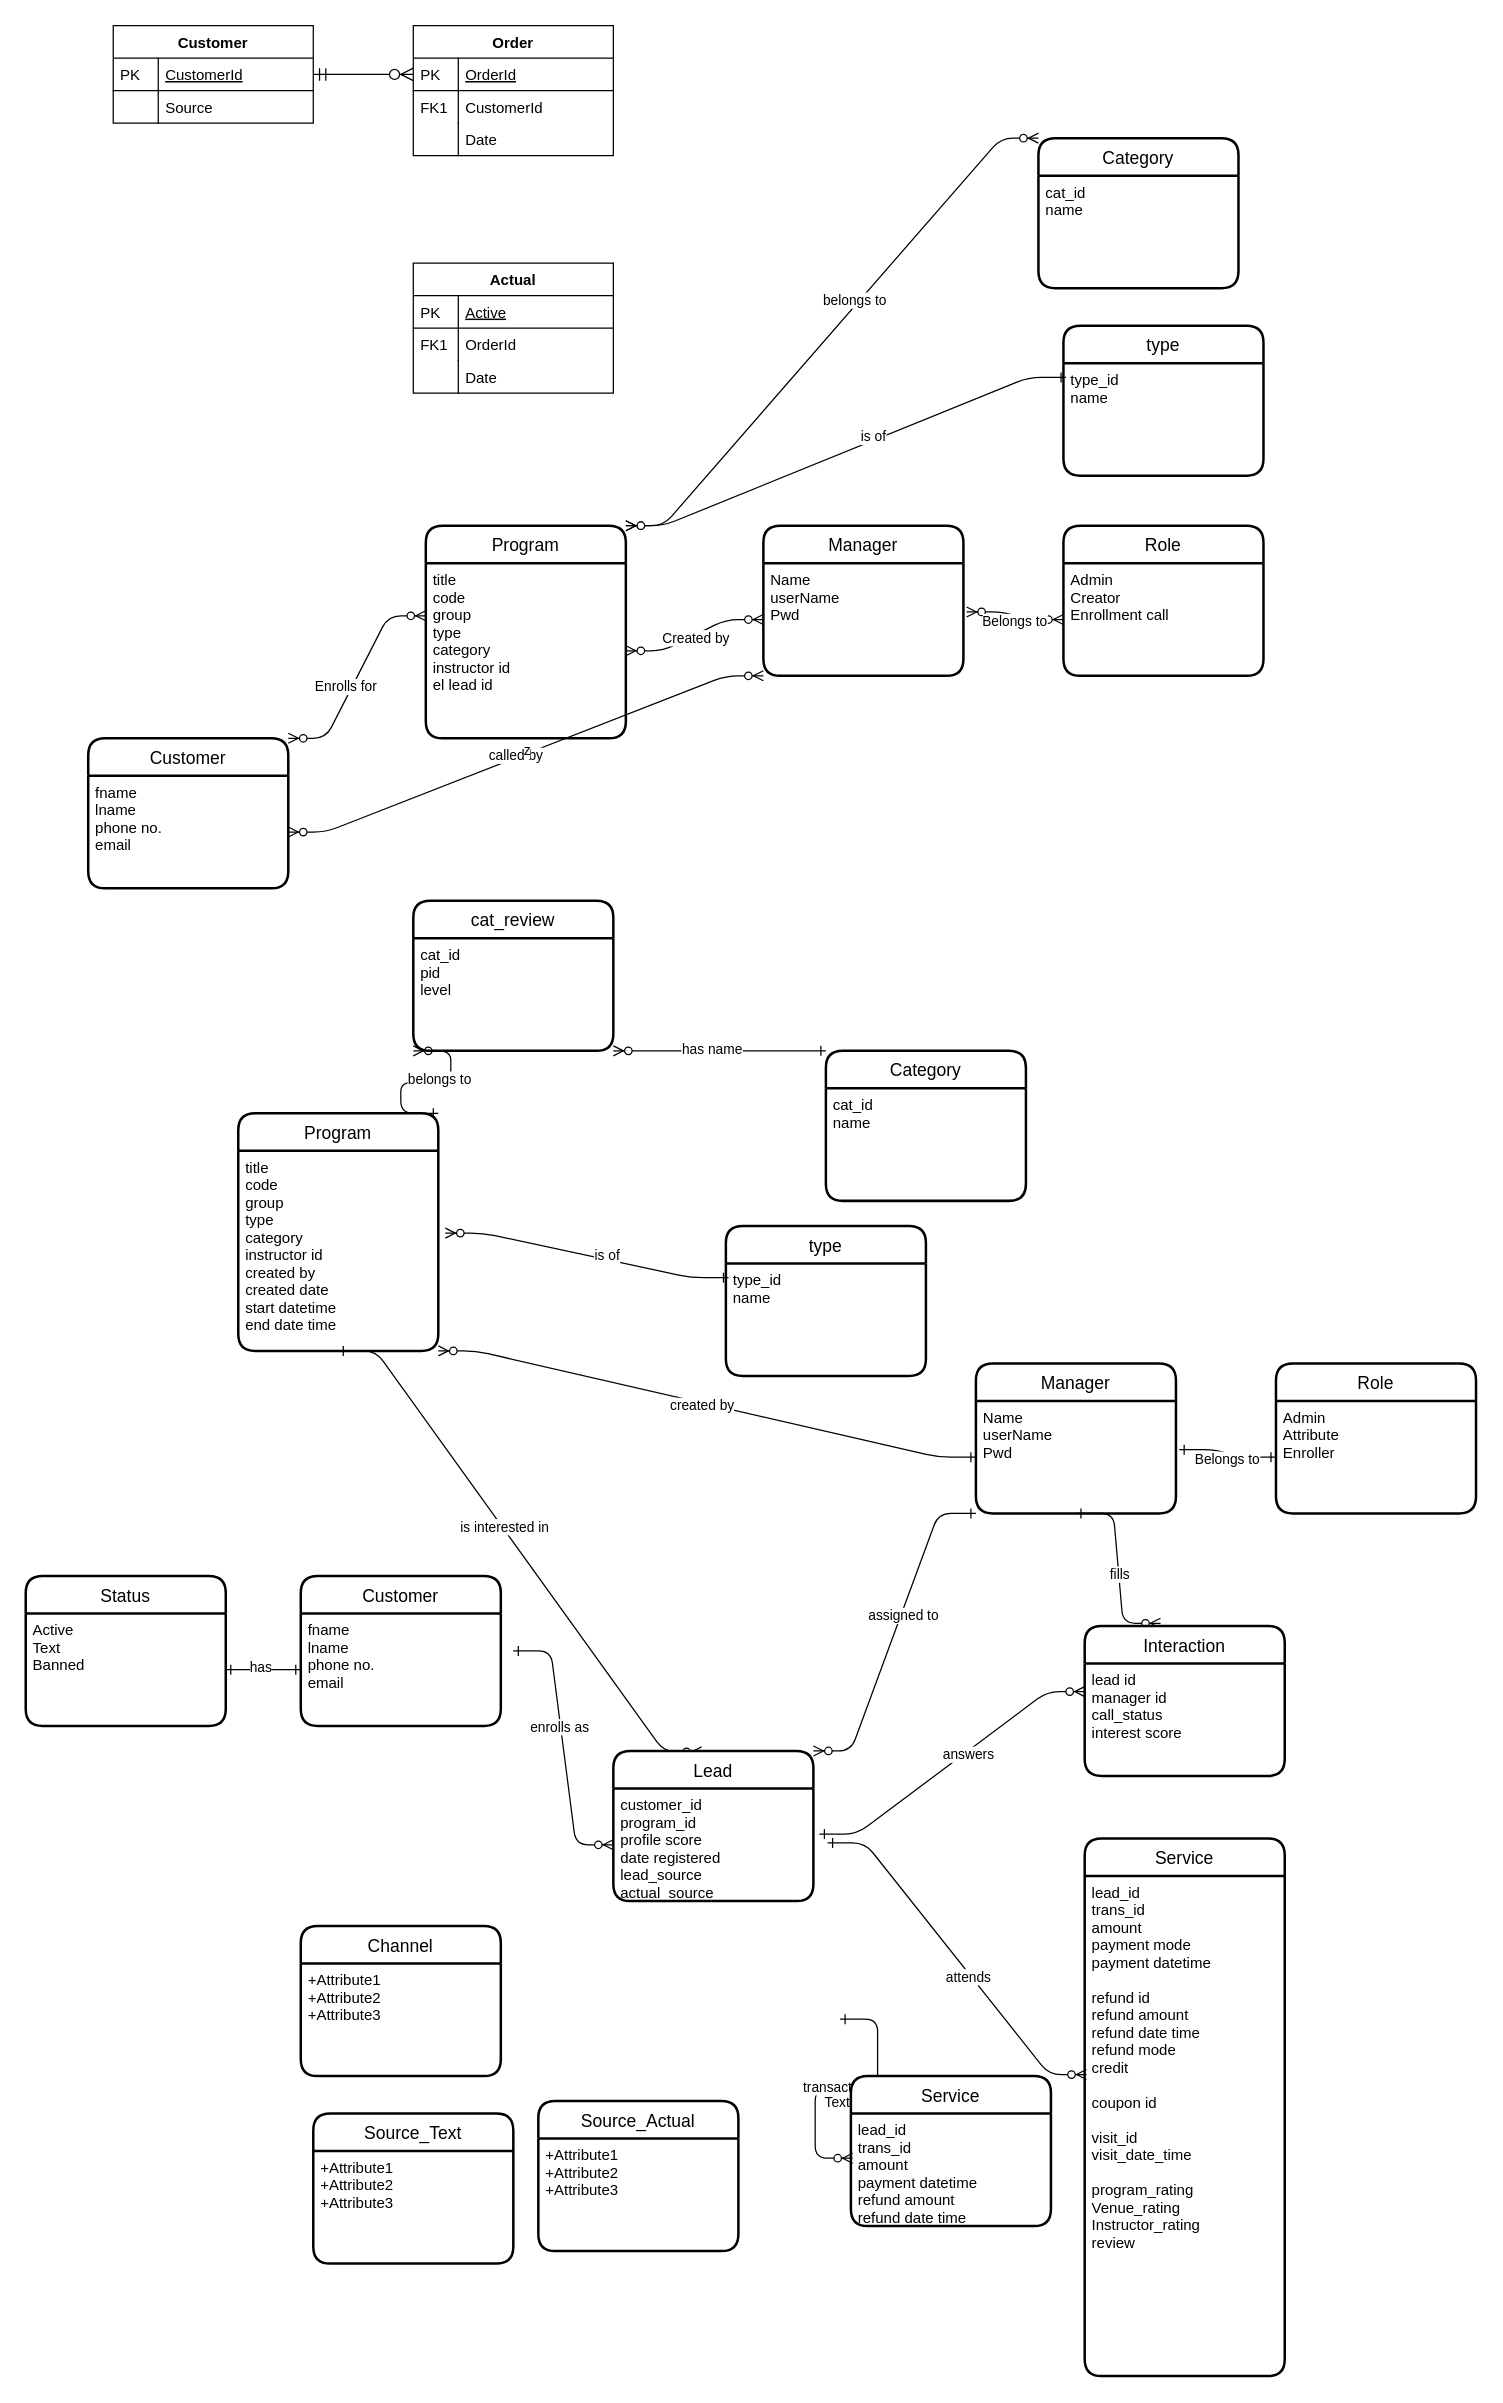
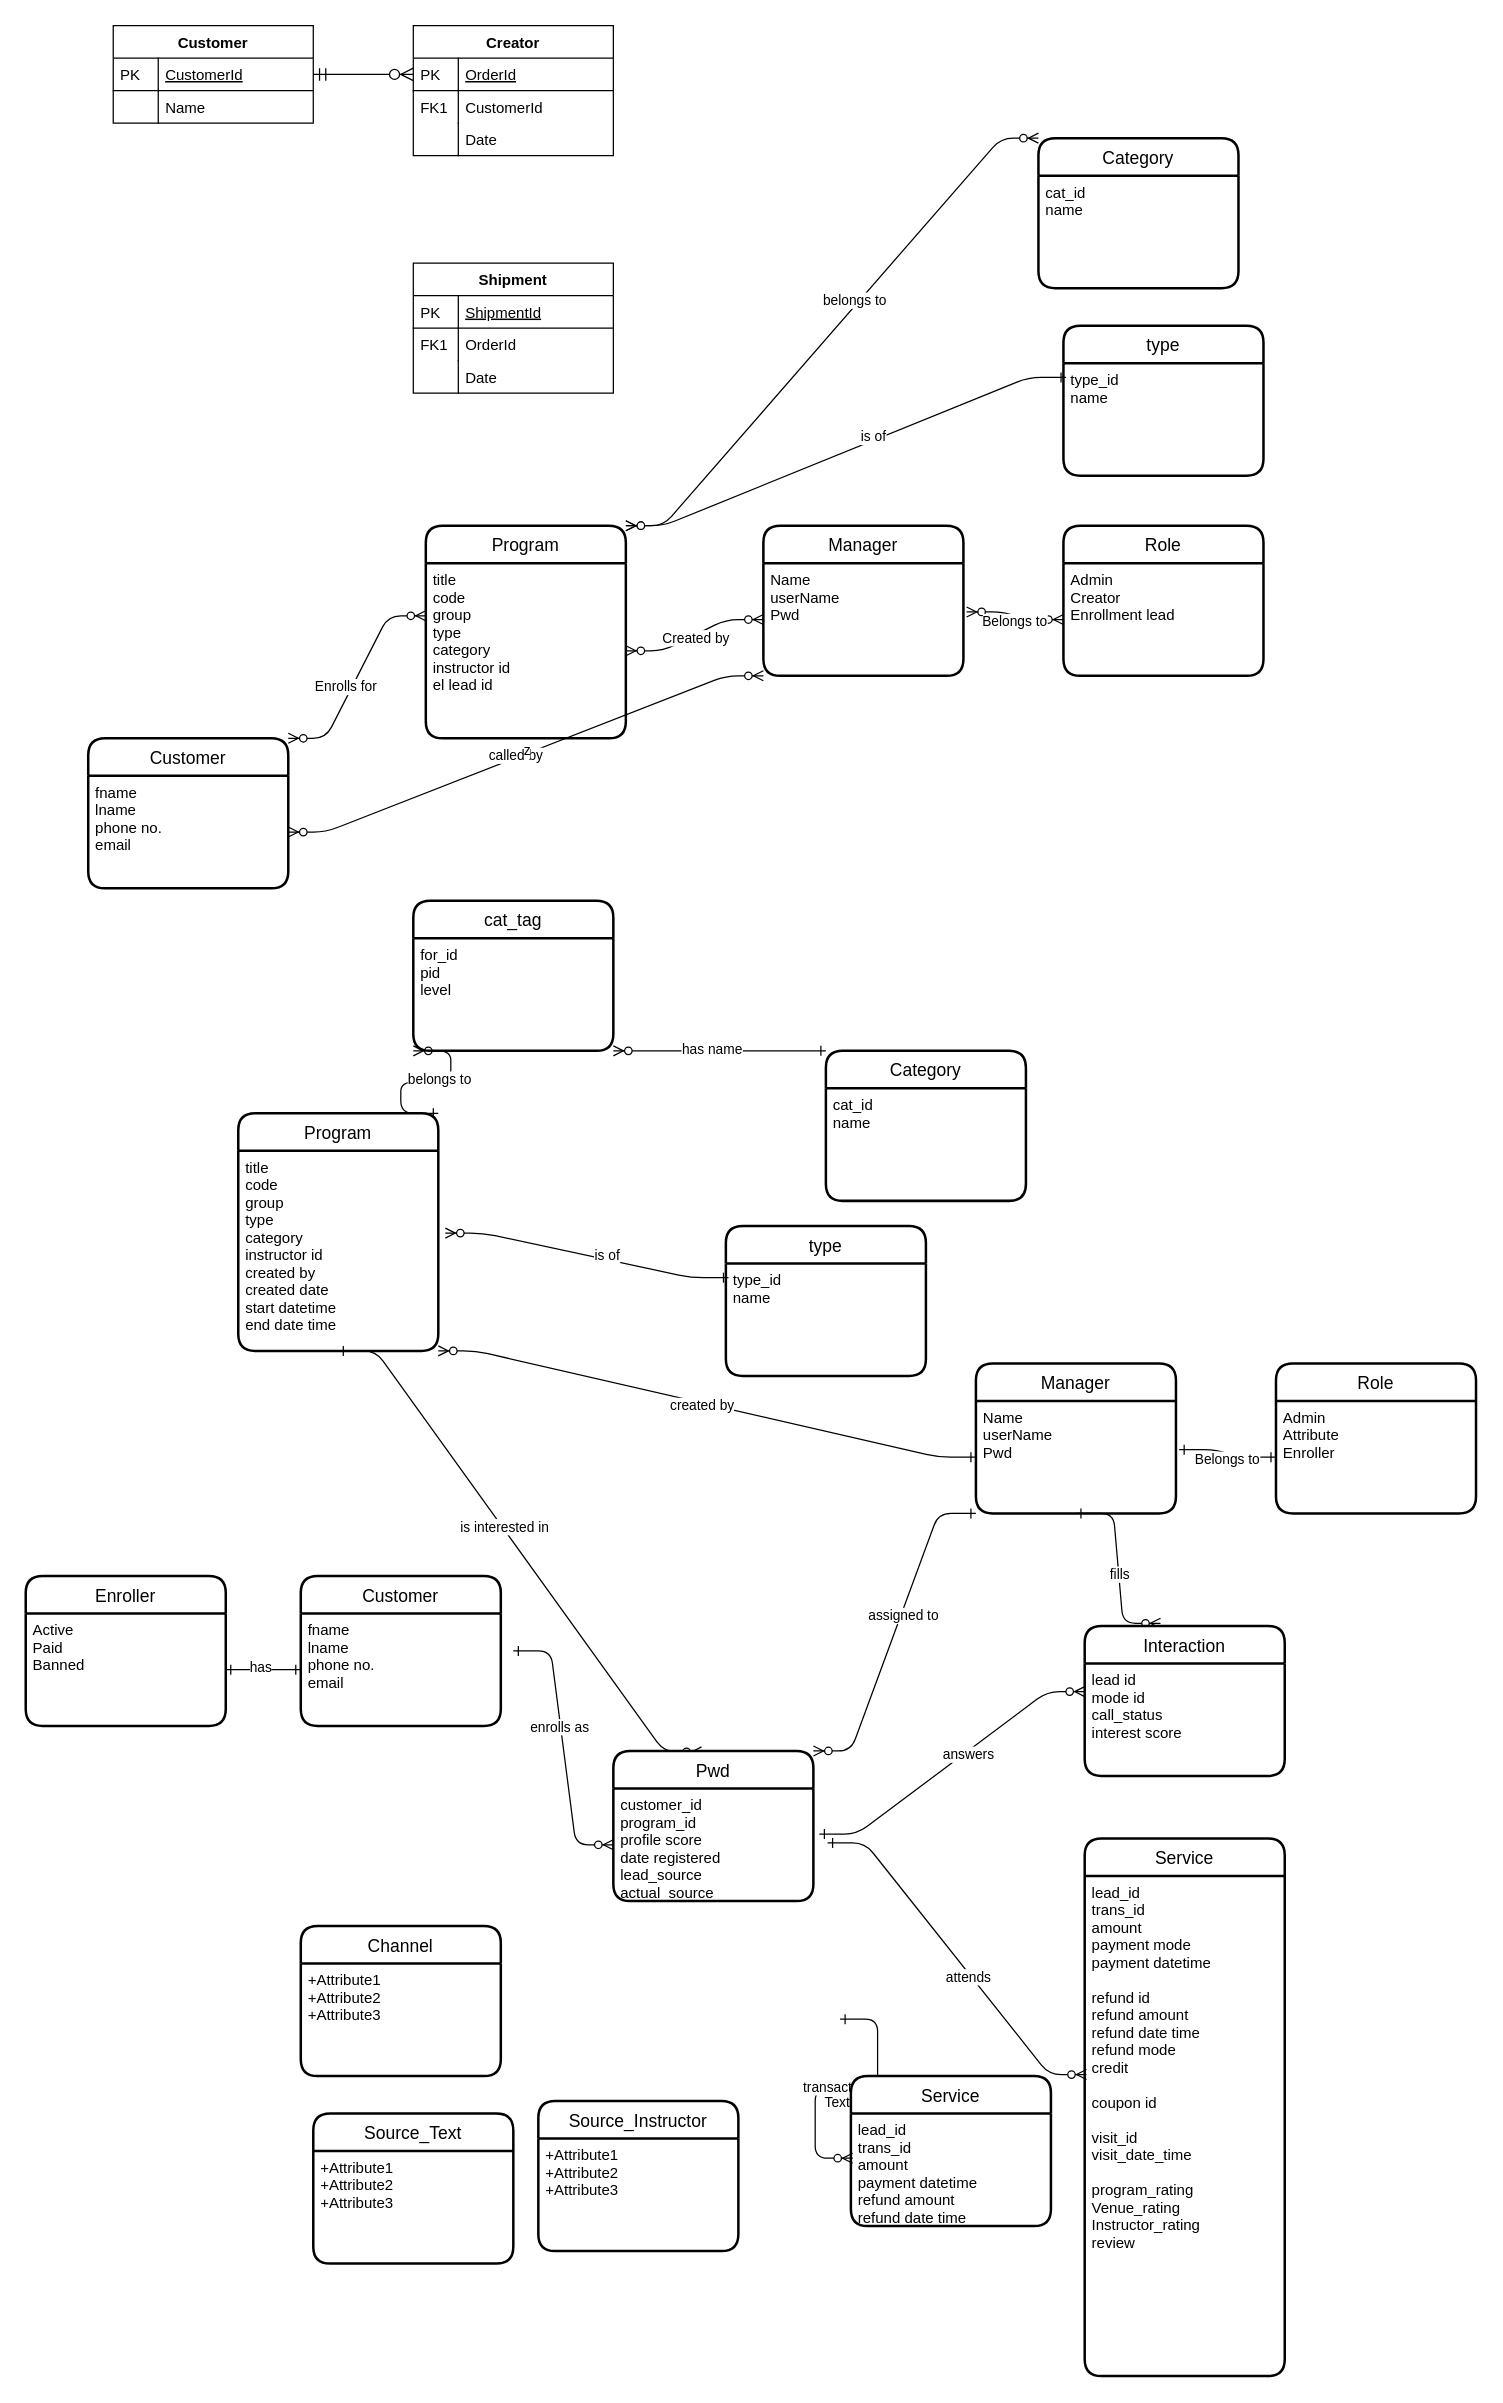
(513, 43) -> (513, 43)
(190, 108) -> (182, 108)
(513, 280) -> (513, 280)
(488, 313) -> (505, 313)
(1089, 580) -> (1089, 580)
(513, 920) -> (513, 920)
(443, 955) -> (443, 955)
(125, 1595) -> (125, 1595)
(56, 1630) -> (56, 1630)
(1115, 1680) -> (1115, 1680)
(713, 1770) -> (713, 1770)
(638, 2120) -> (638, 2120)
